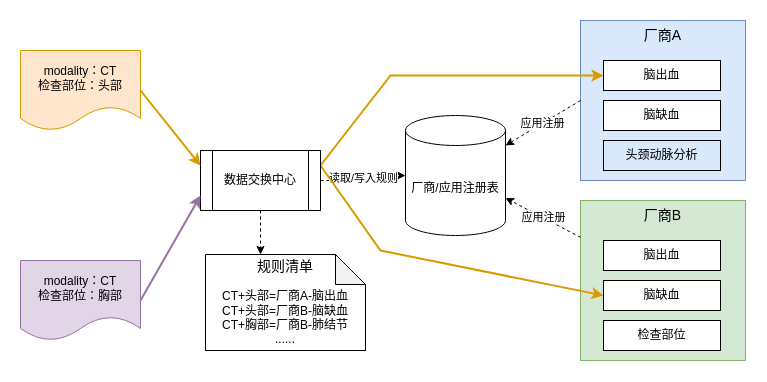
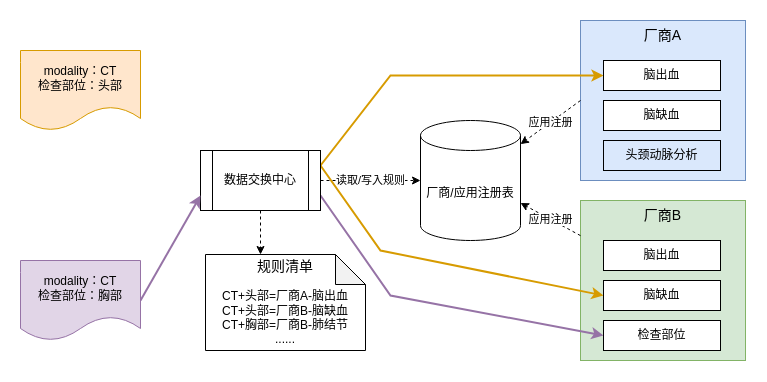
(168, 124) -> none
(456, 176) -> (471, 181)
none -> (433, 303)
